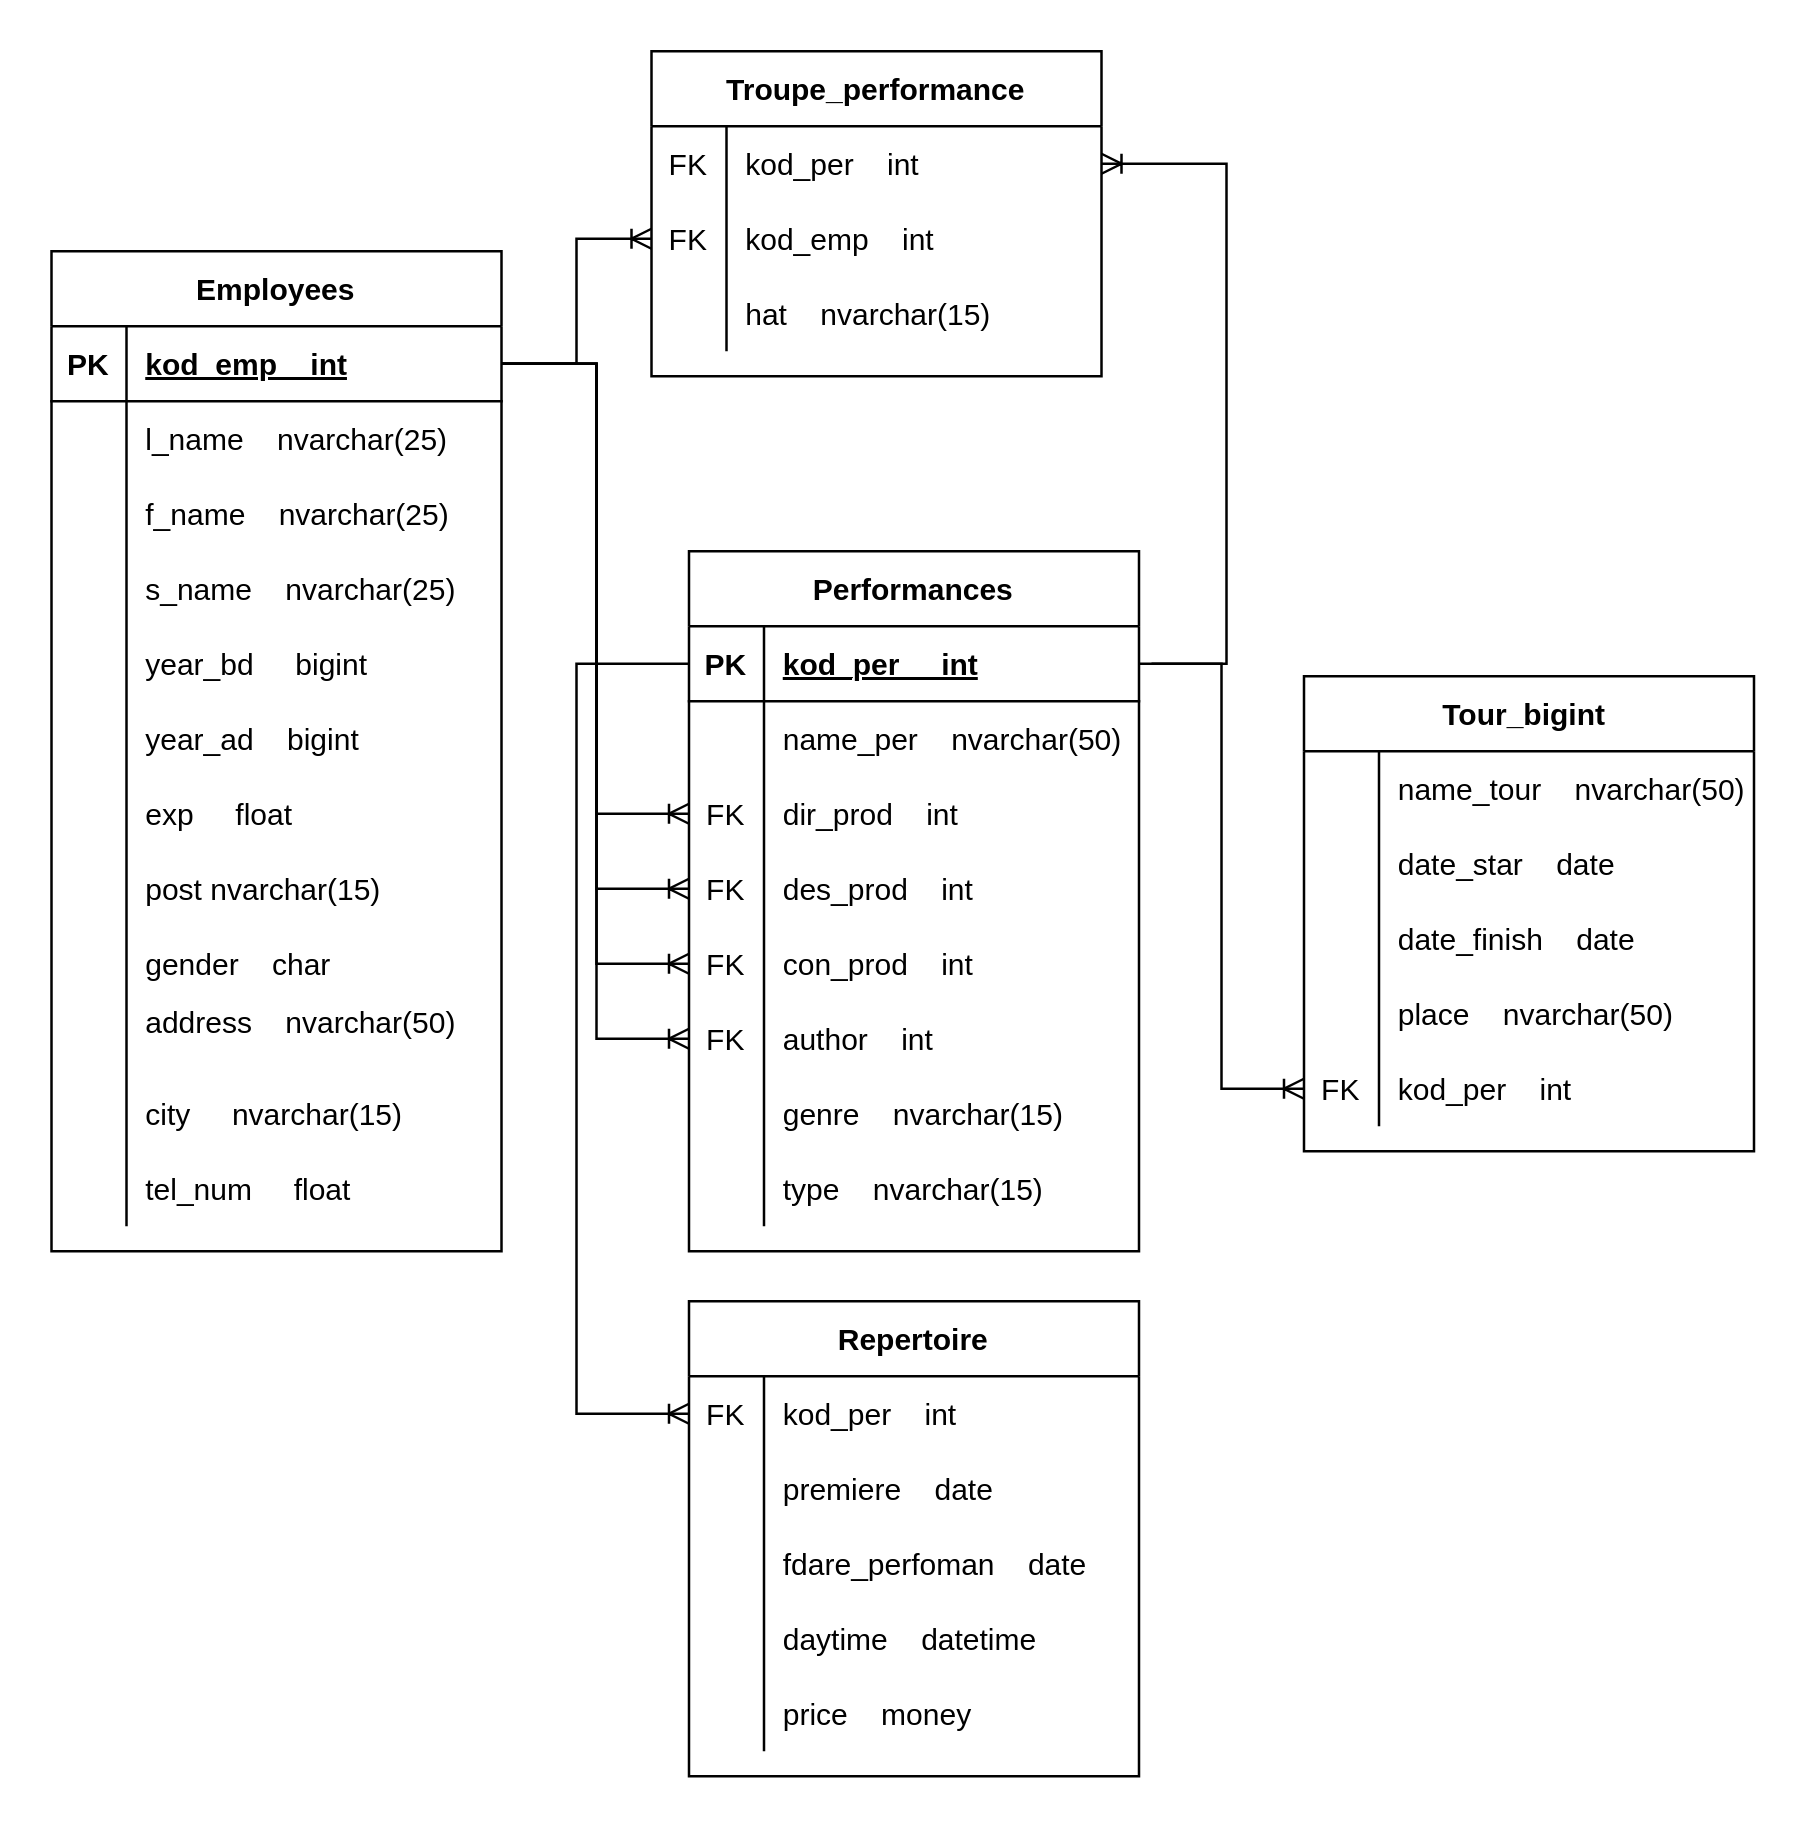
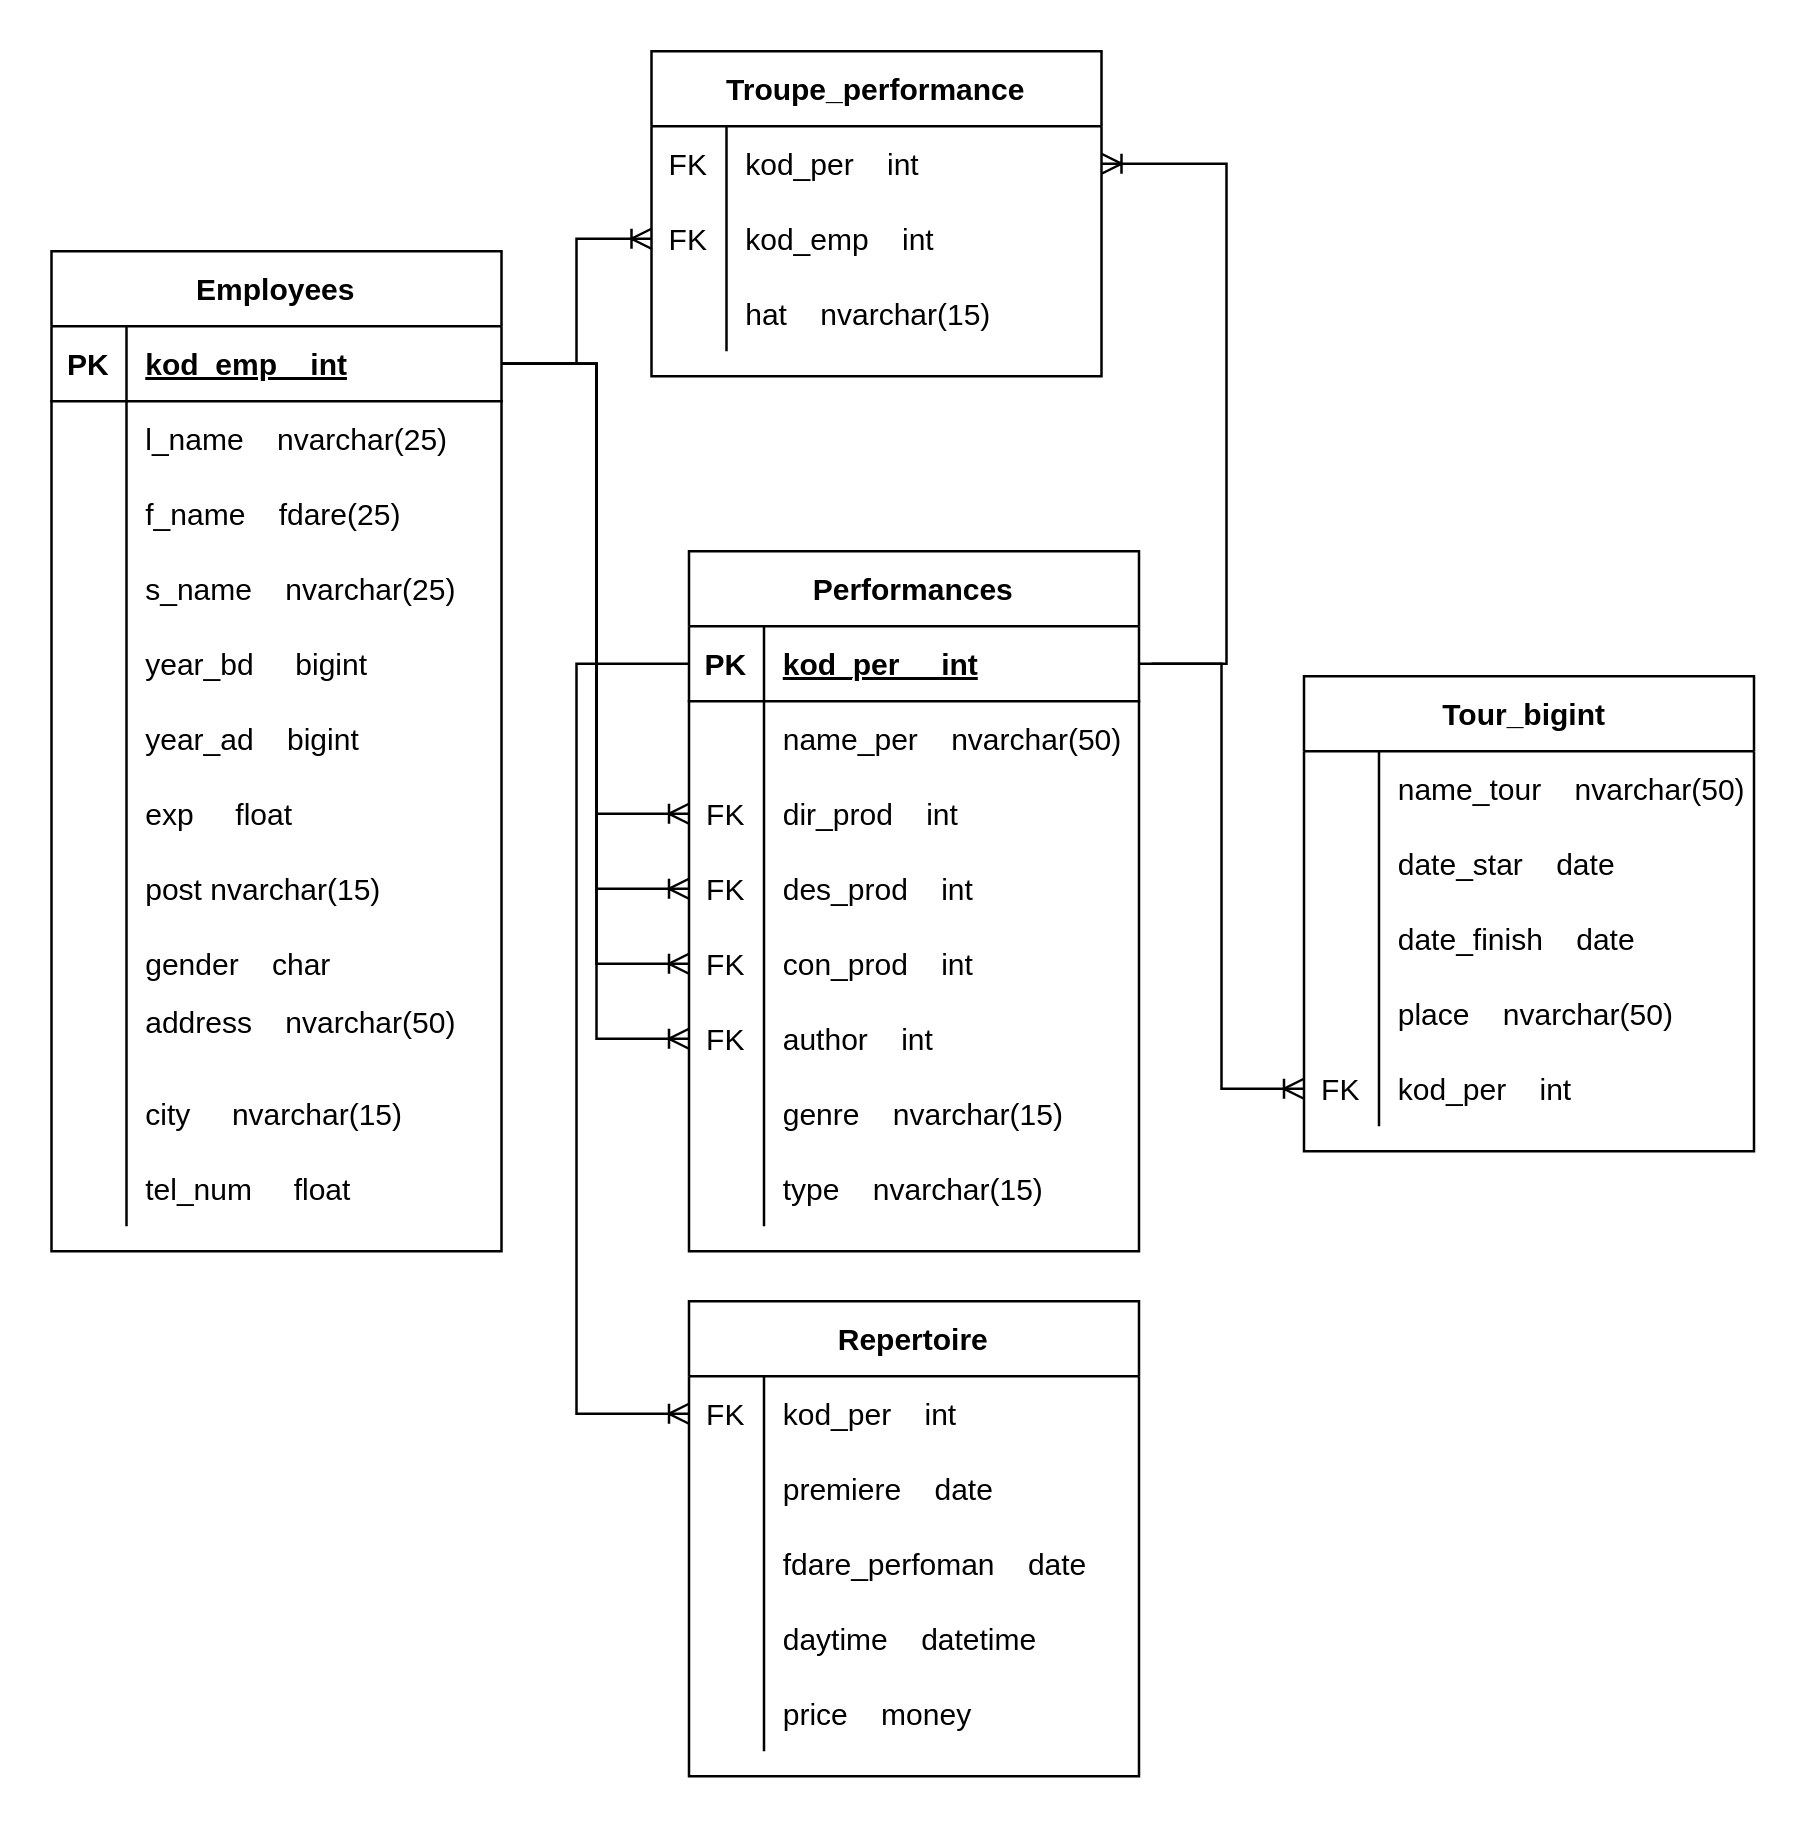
(330, 515) -> (305, 515)
